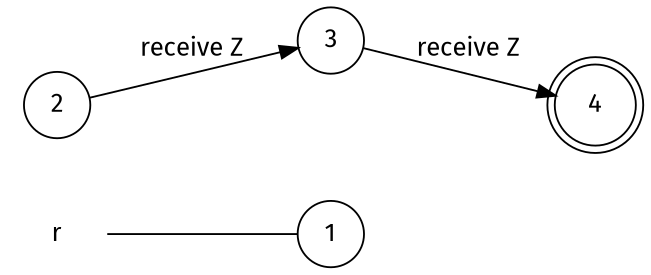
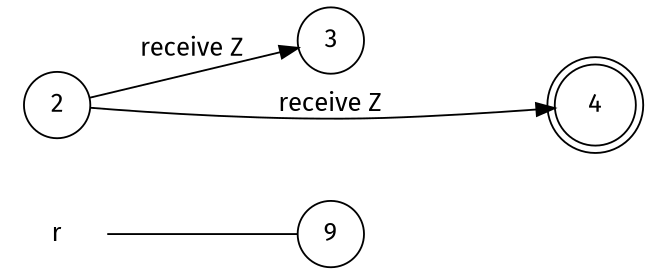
(451, 70) -> (313, 118)
(331, 234) -> (331, 234)
